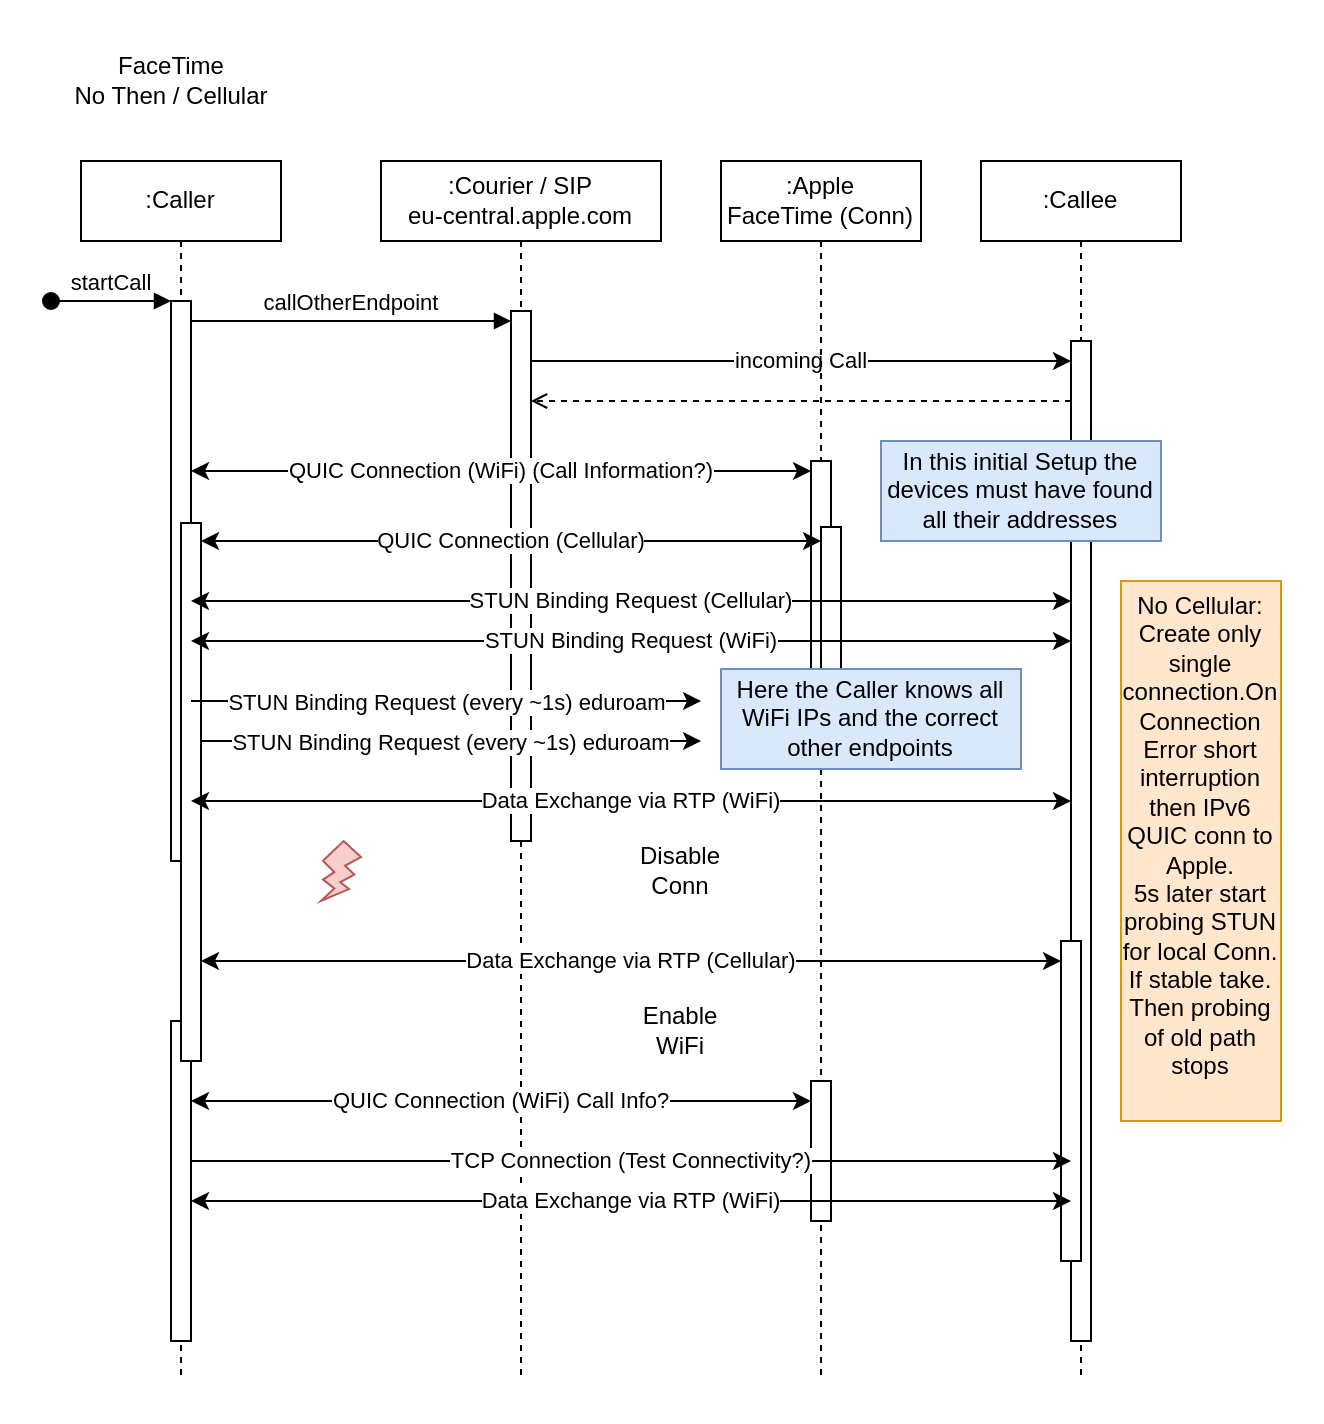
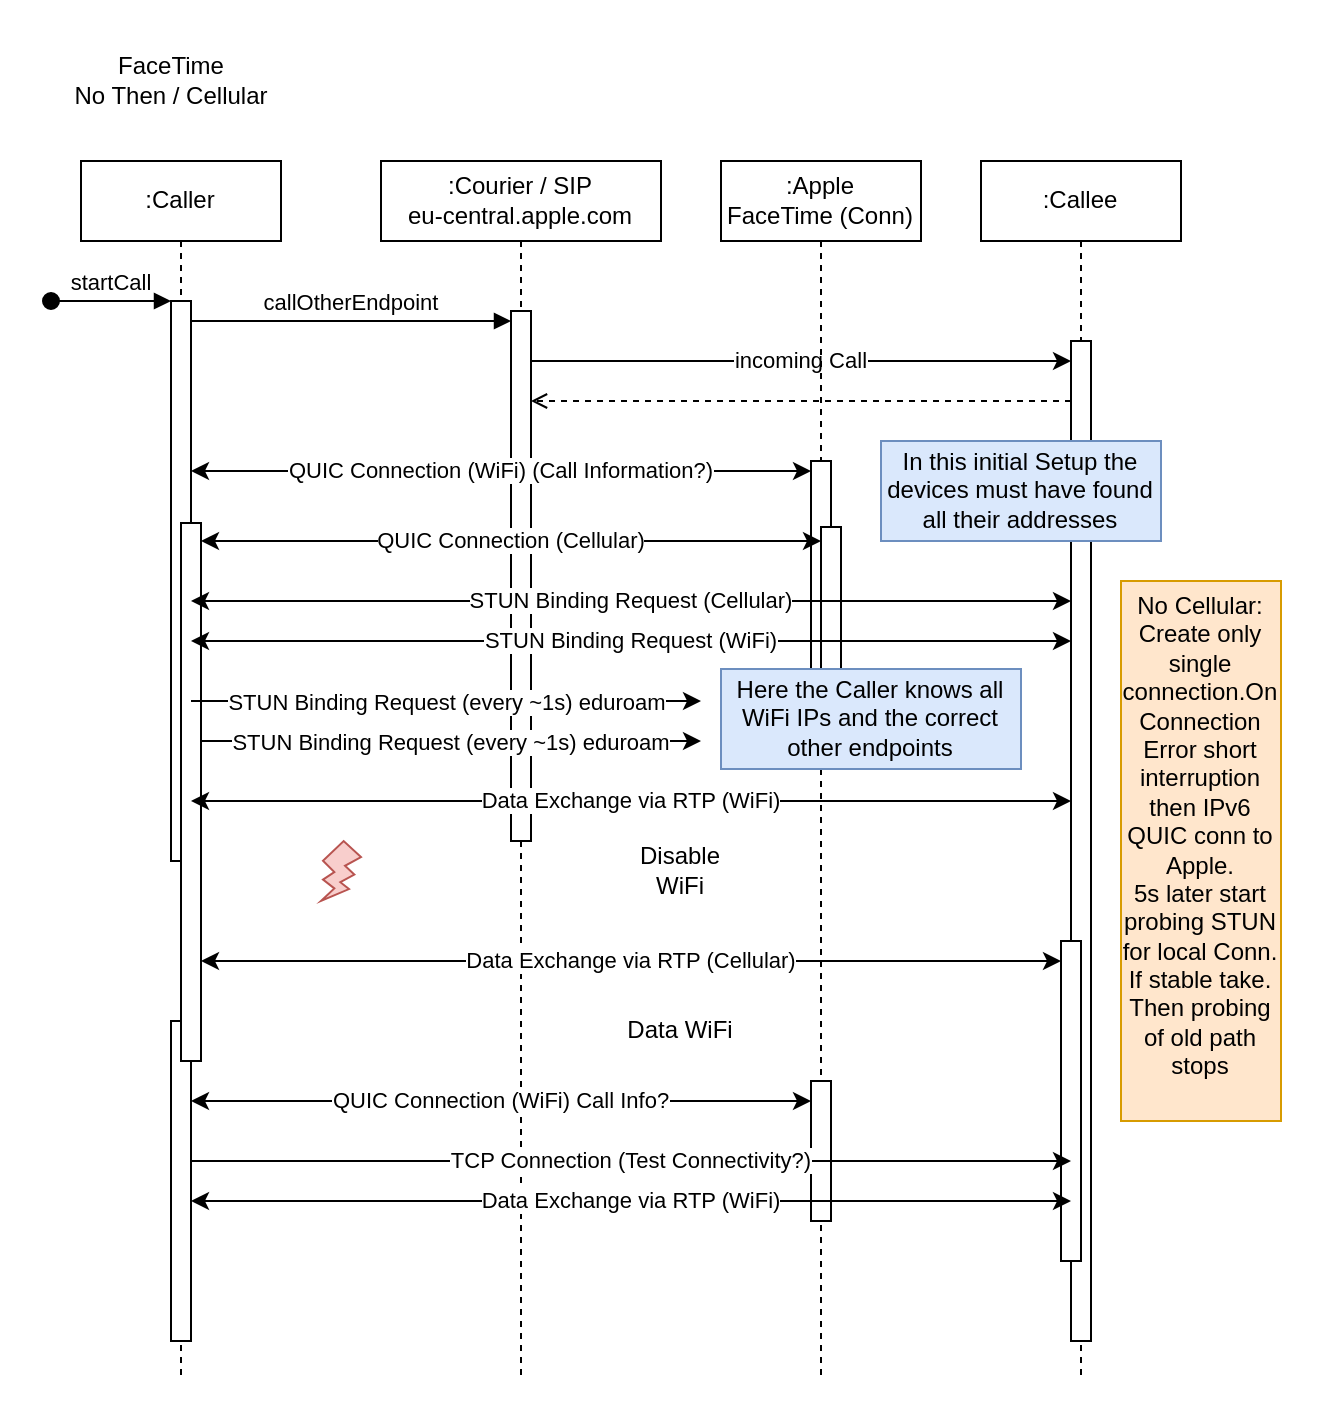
(681, 871) -> (681, 871)
(681, 1031) -> (681, 1031)
